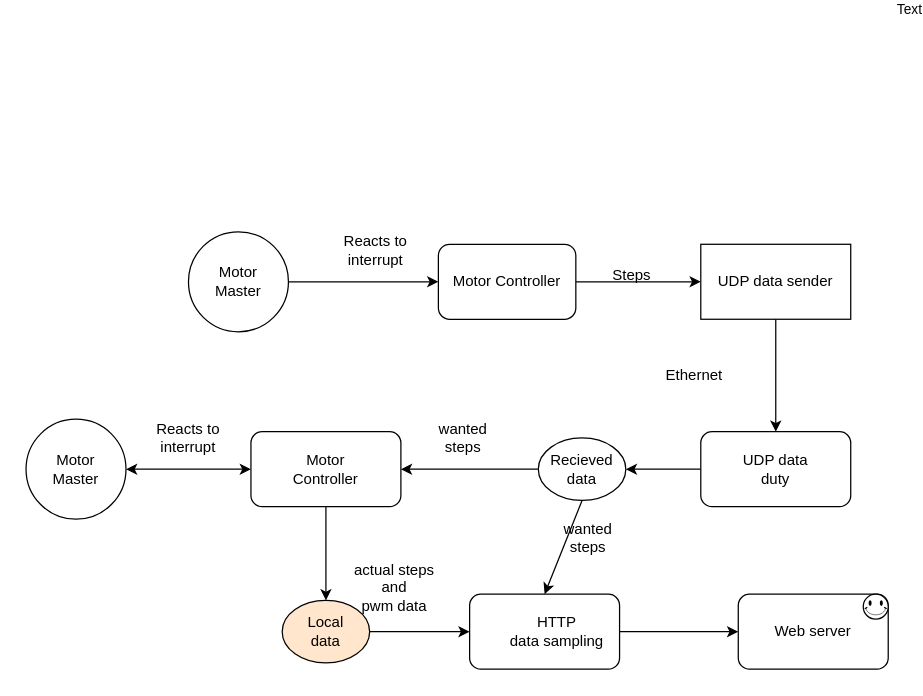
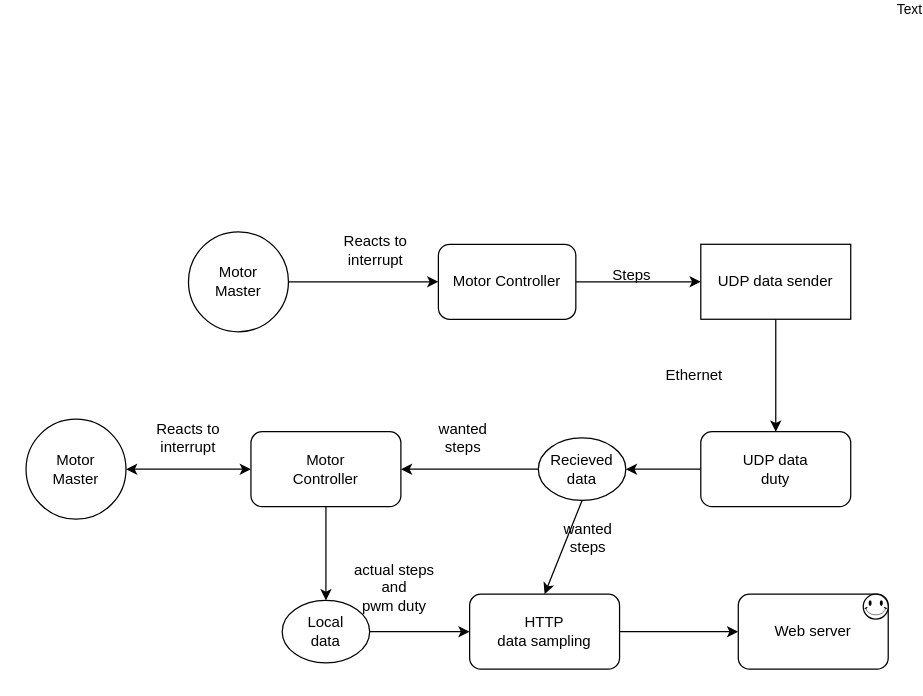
(394, 588) -> (394, 588)
(326, 632) -> (326, 632)
(557, 632) -> (544, 632)
